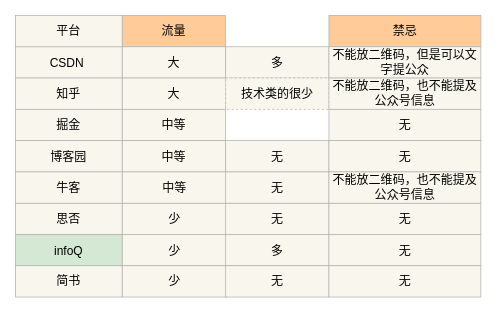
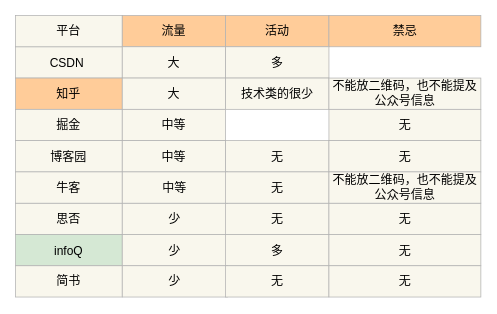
none -> (277, 31)
(404, 62) -> none
(69, 94) -> (69, 94)
(277, 94) -> (277, 94)
